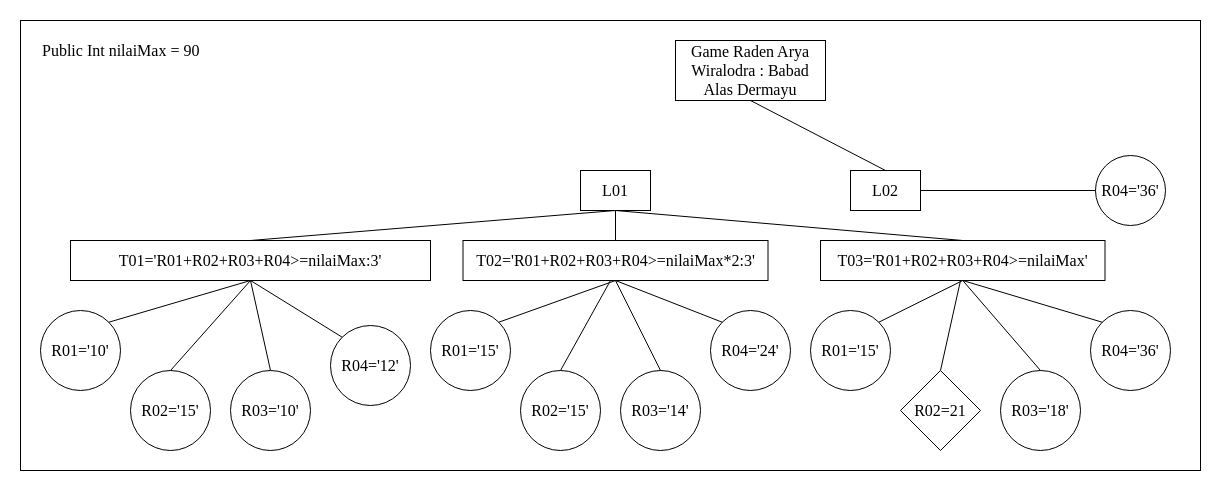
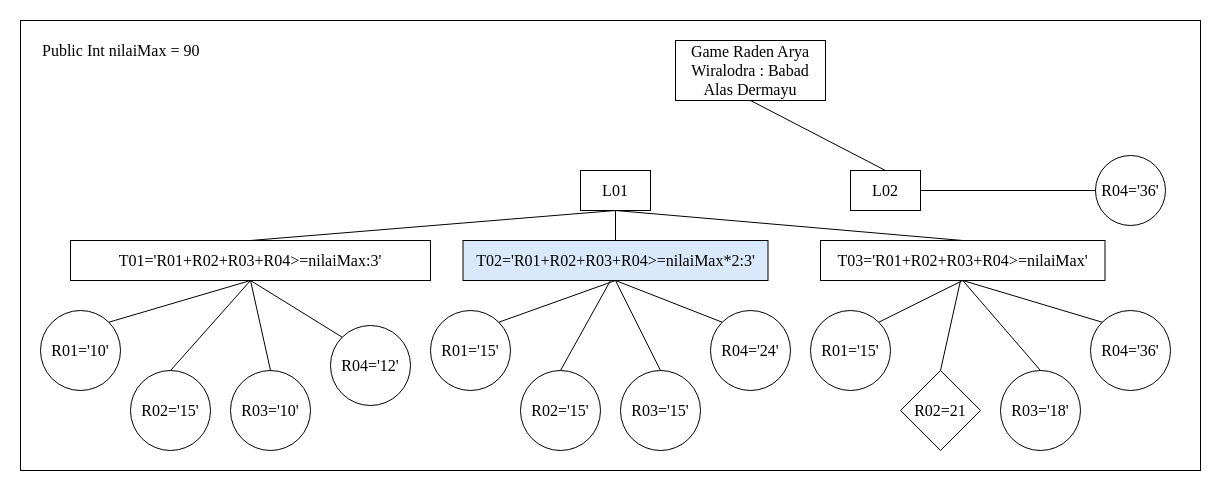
(616, 261) -> (616, 261)
(661, 411) -> (661, 411)
